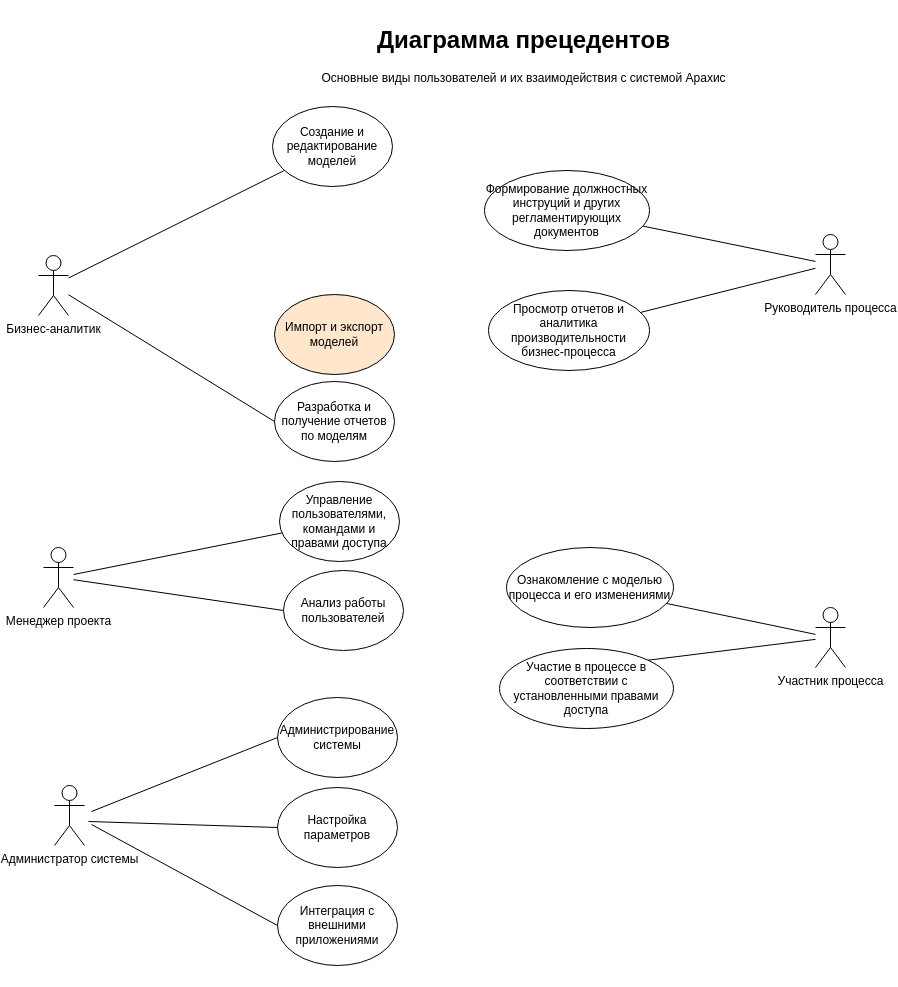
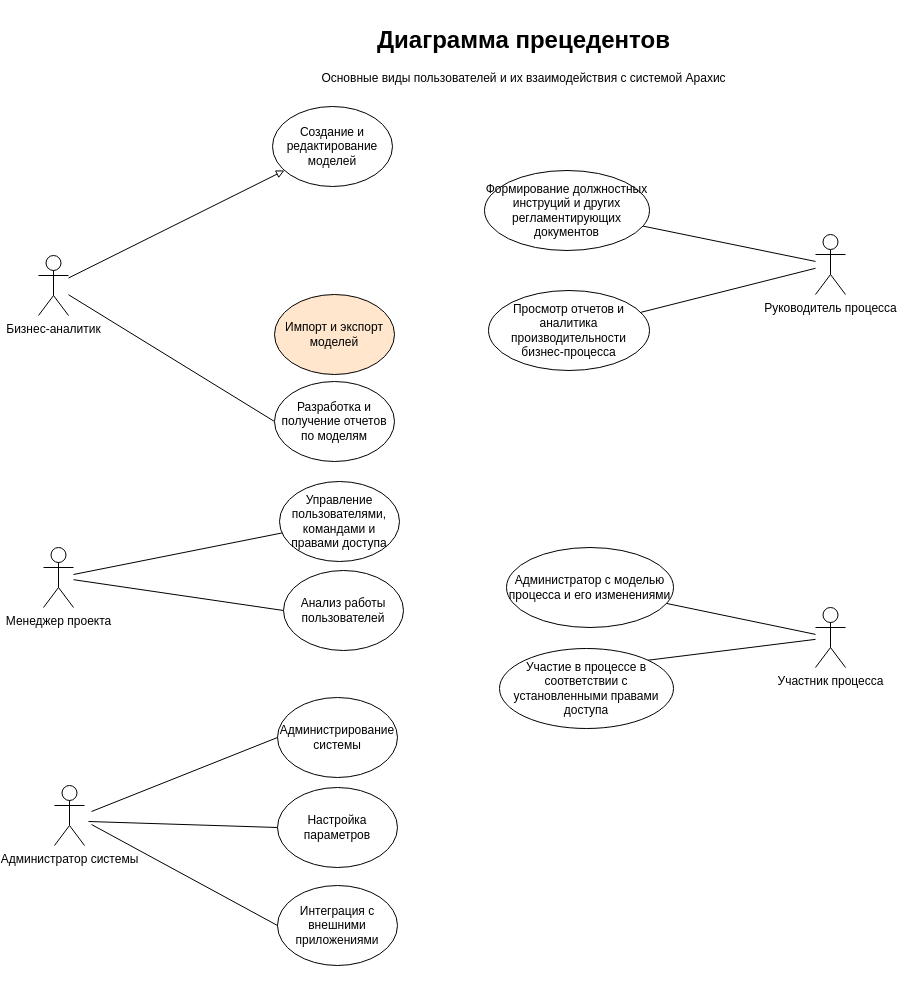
(279, 173) -> (275, 175)
(590, 588) -> (590, 588)
